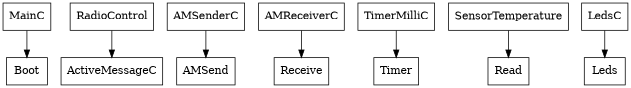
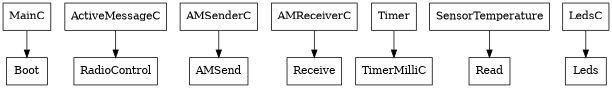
(112, 40) -> (116, 40)
(396, 40) -> (394, 40)
